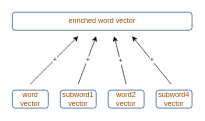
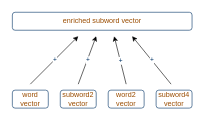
(102, 21) -> (102, 21)
(78, 99) -> (78, 99)
